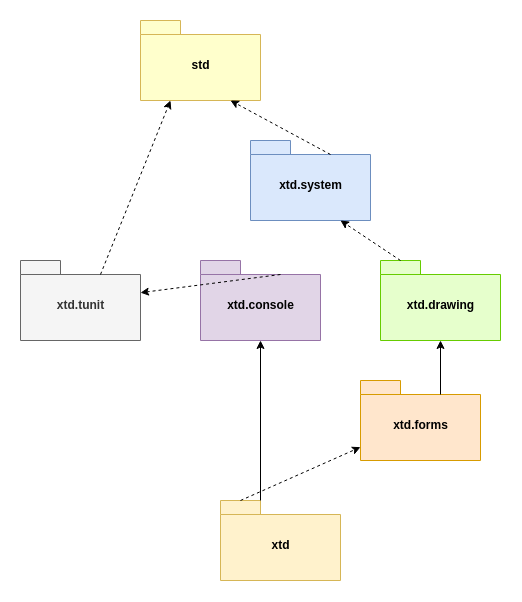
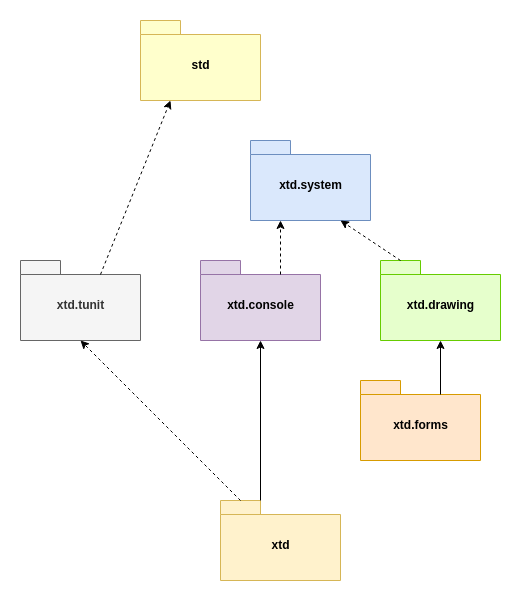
(284, 129) -> none
(214, 283) -> (281, 251)
(298, 475) -> (163, 423)
